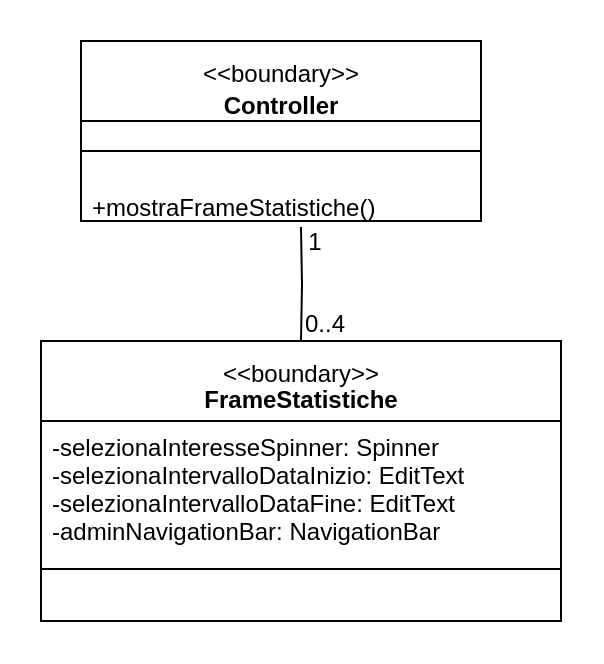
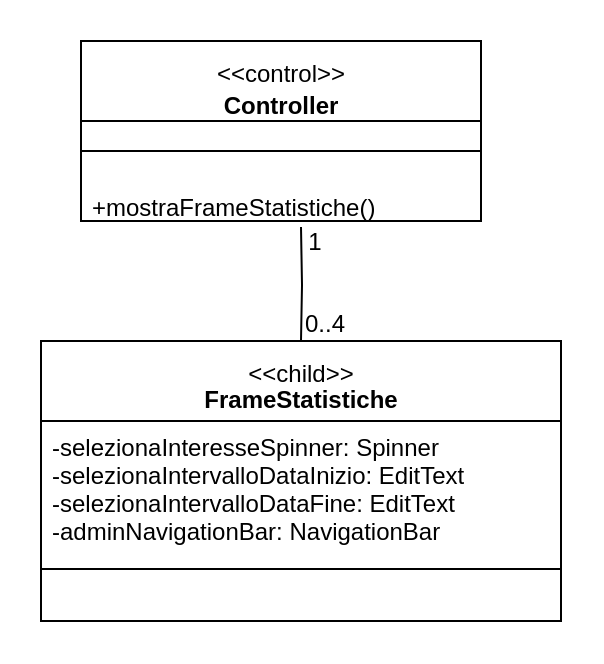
(282, 84) -> (282, 84)
(302, 384) -> (302, 384)
